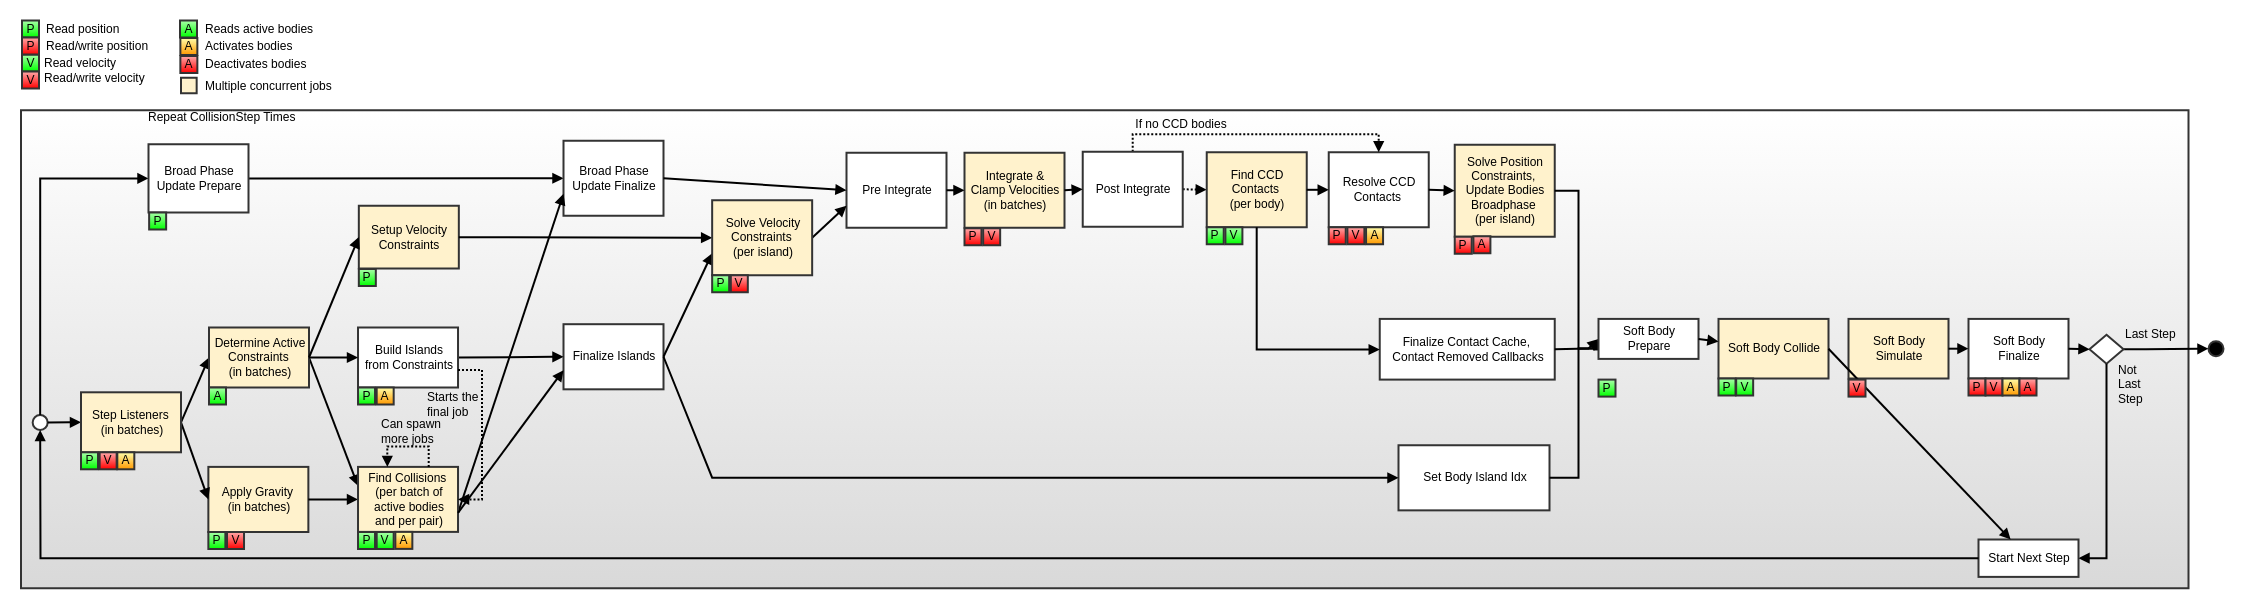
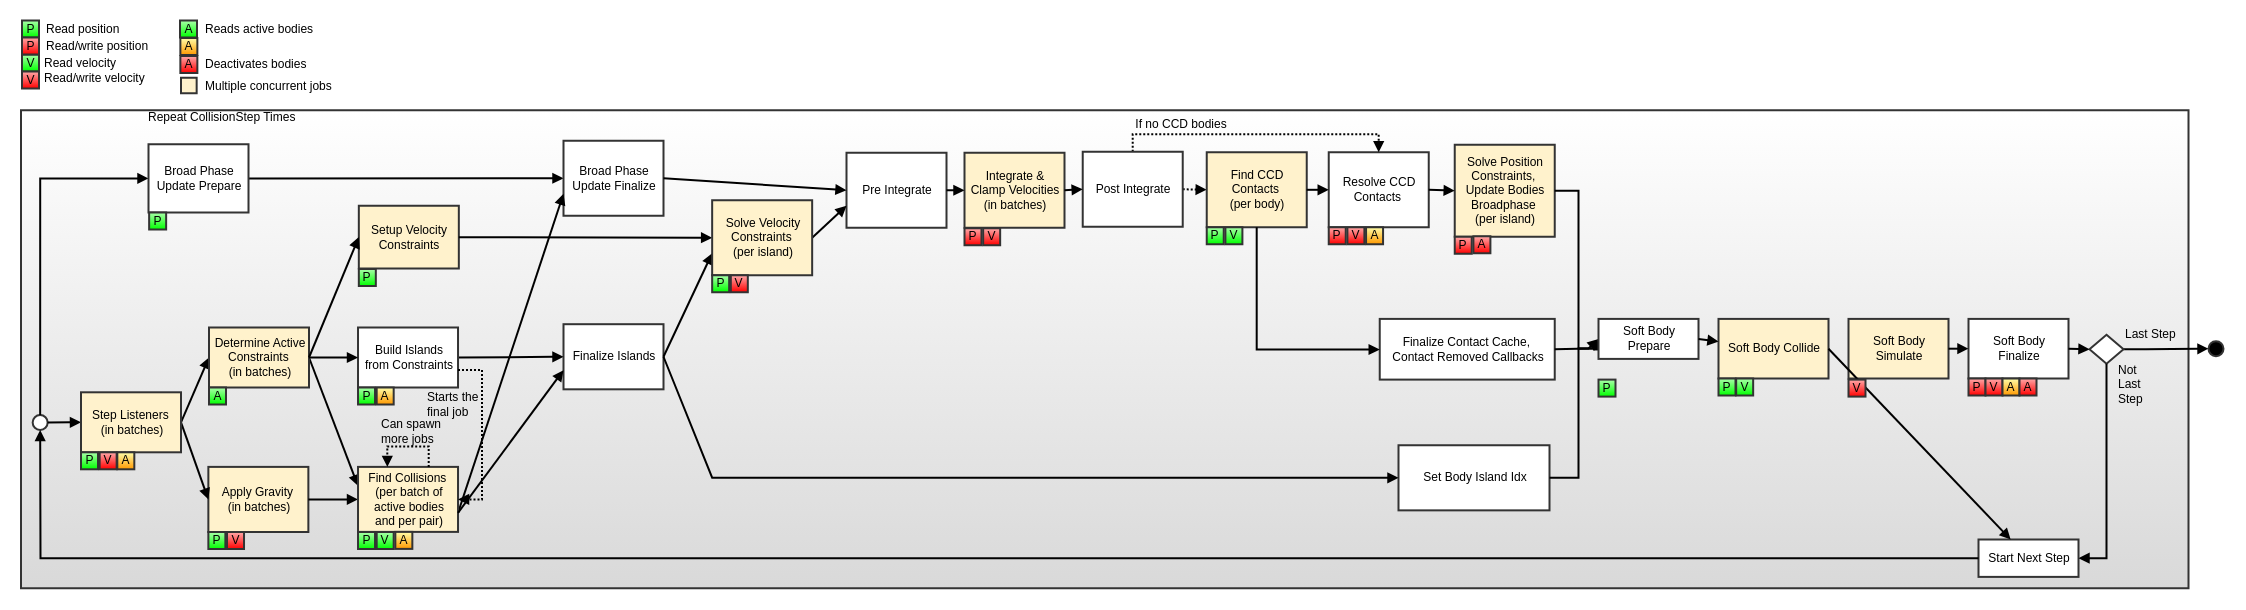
(278, 47) -> none
